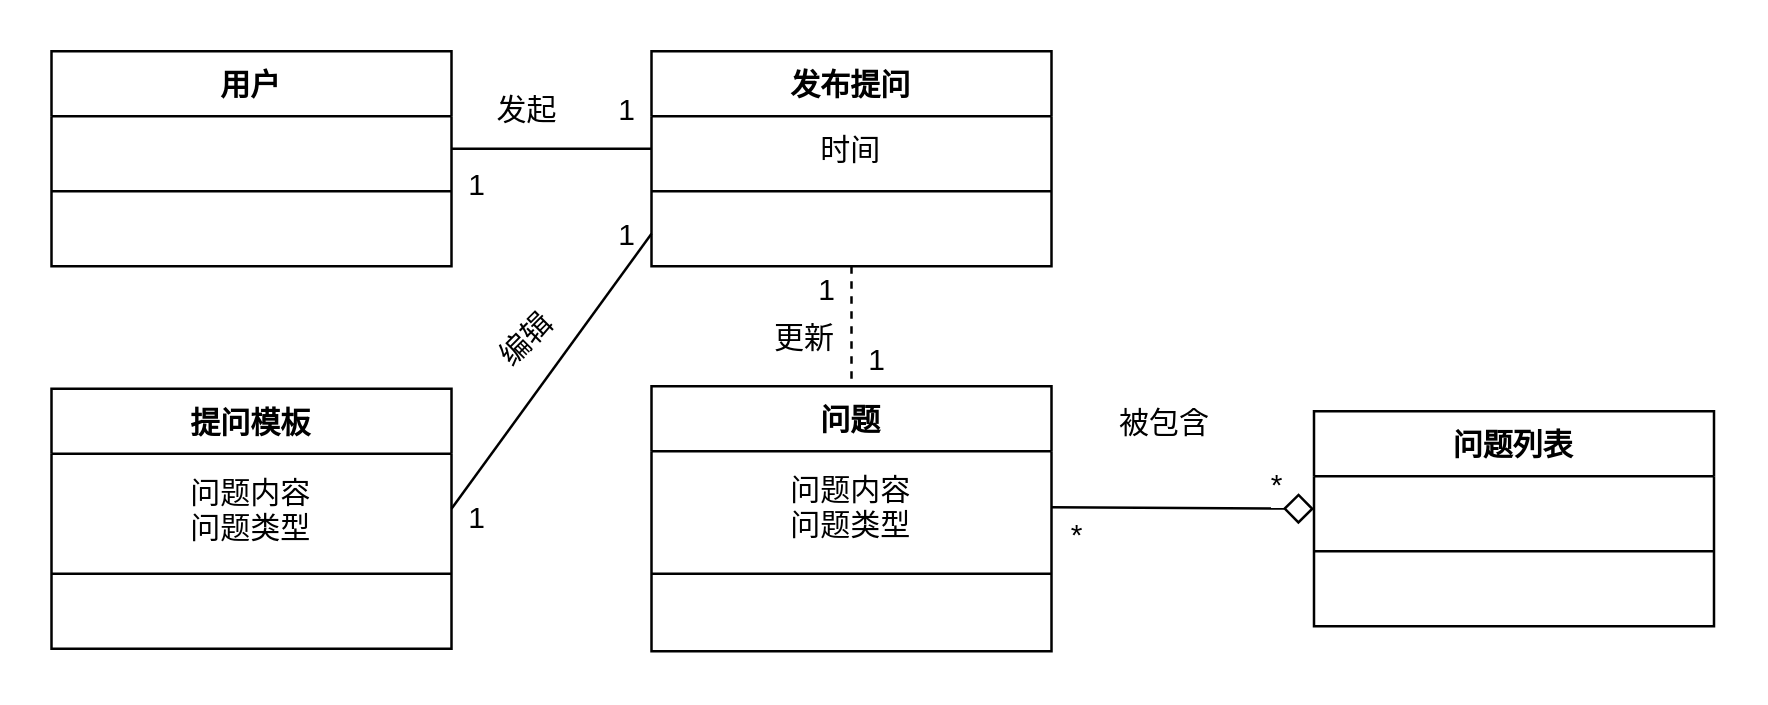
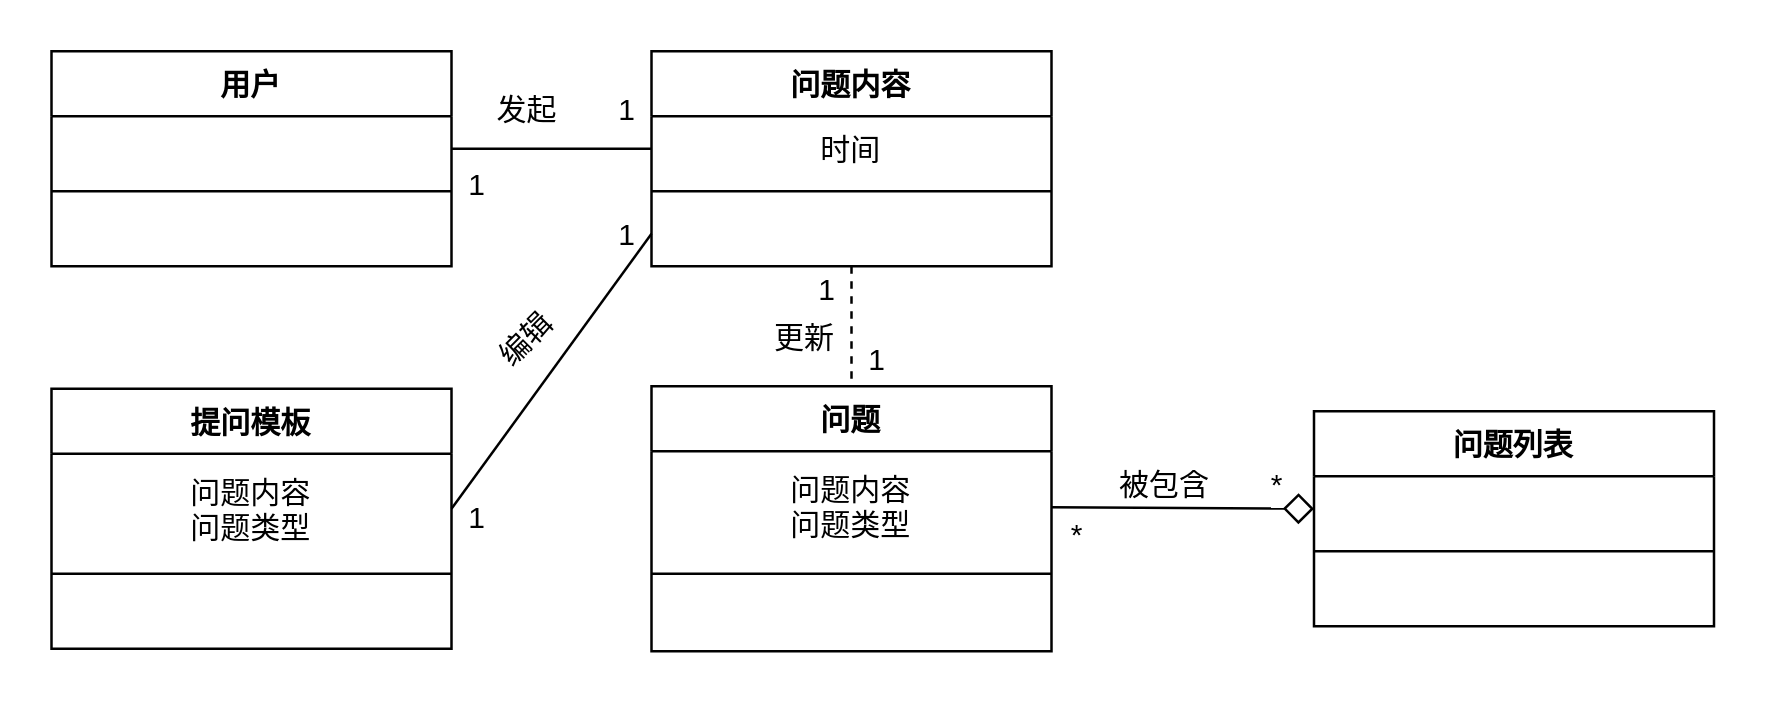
(850, 85) -> (850, 85)
(1164, 424) -> (1164, 486)
